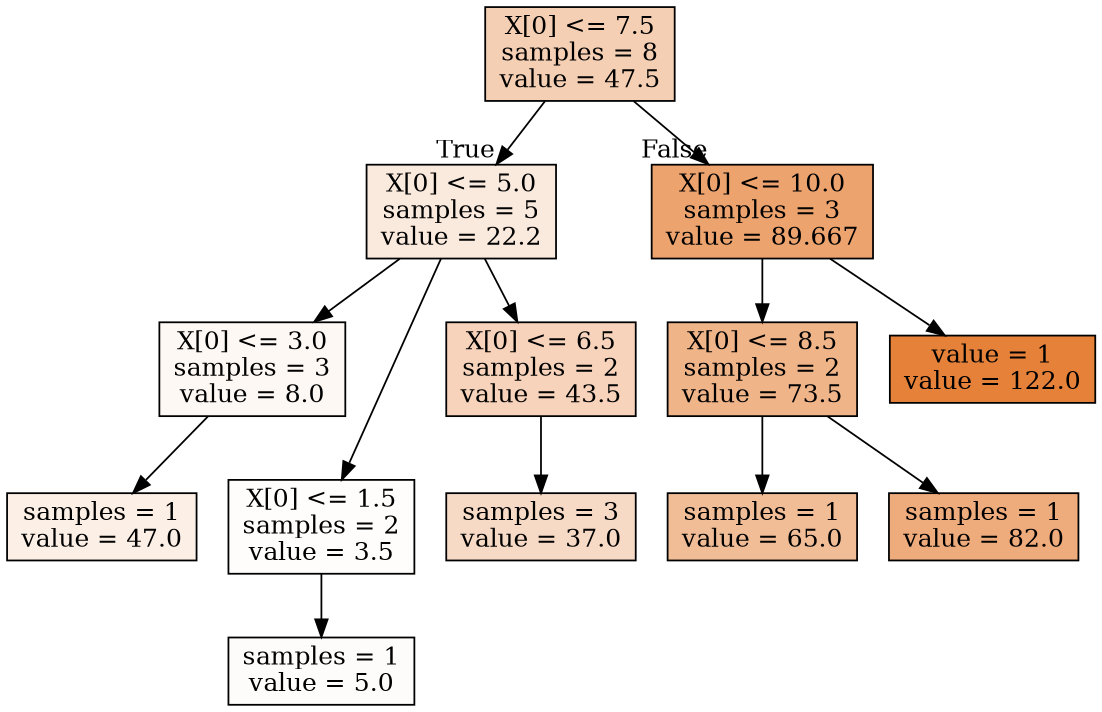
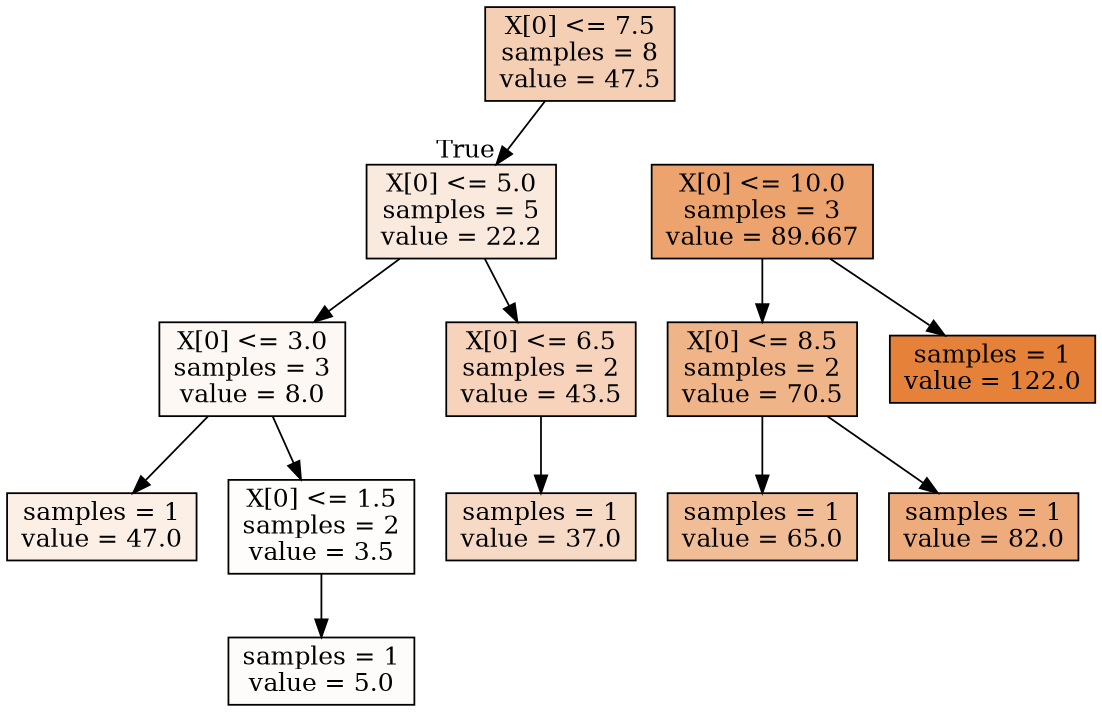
(664, 127) -> none
(395, 361) -> (283, 440)
(762, 369) -> (762, 369)
(993, 369) -> (993, 369)
(541, 527) -> (541, 527)
